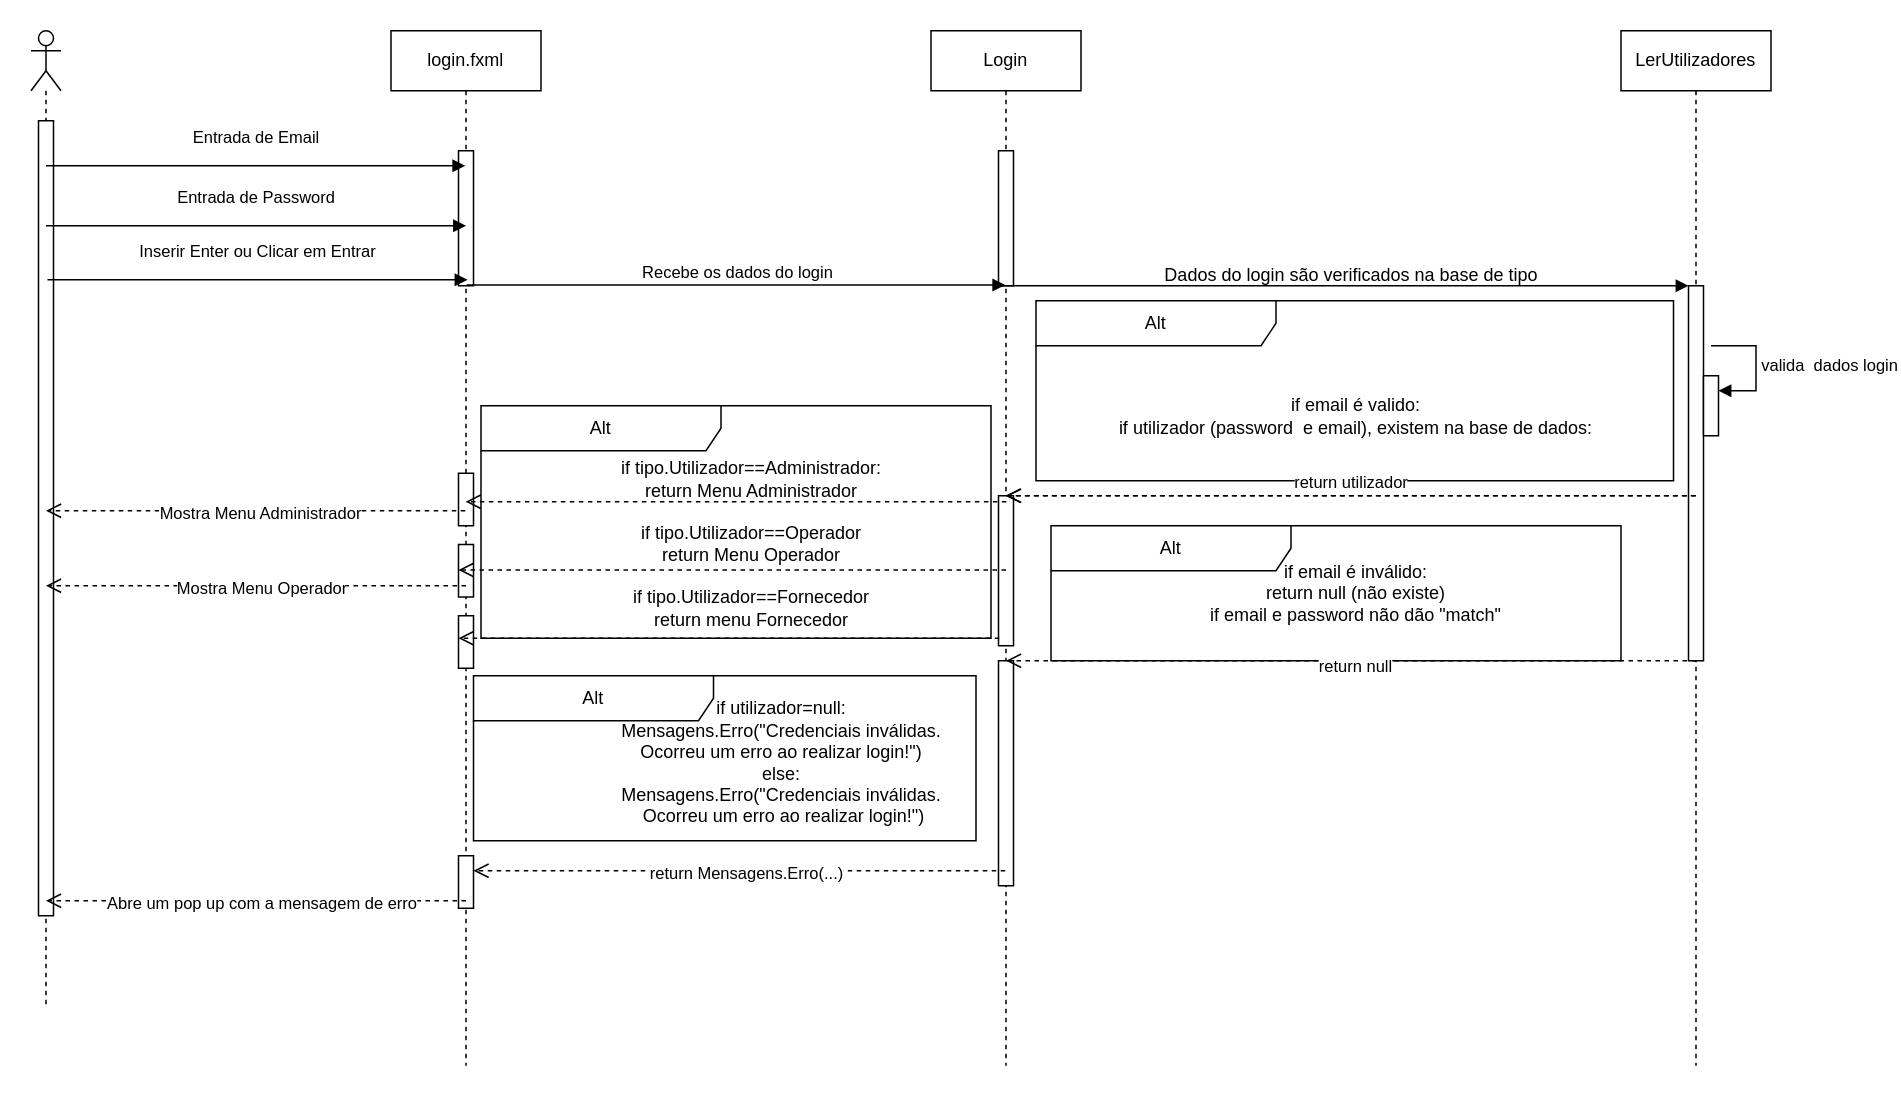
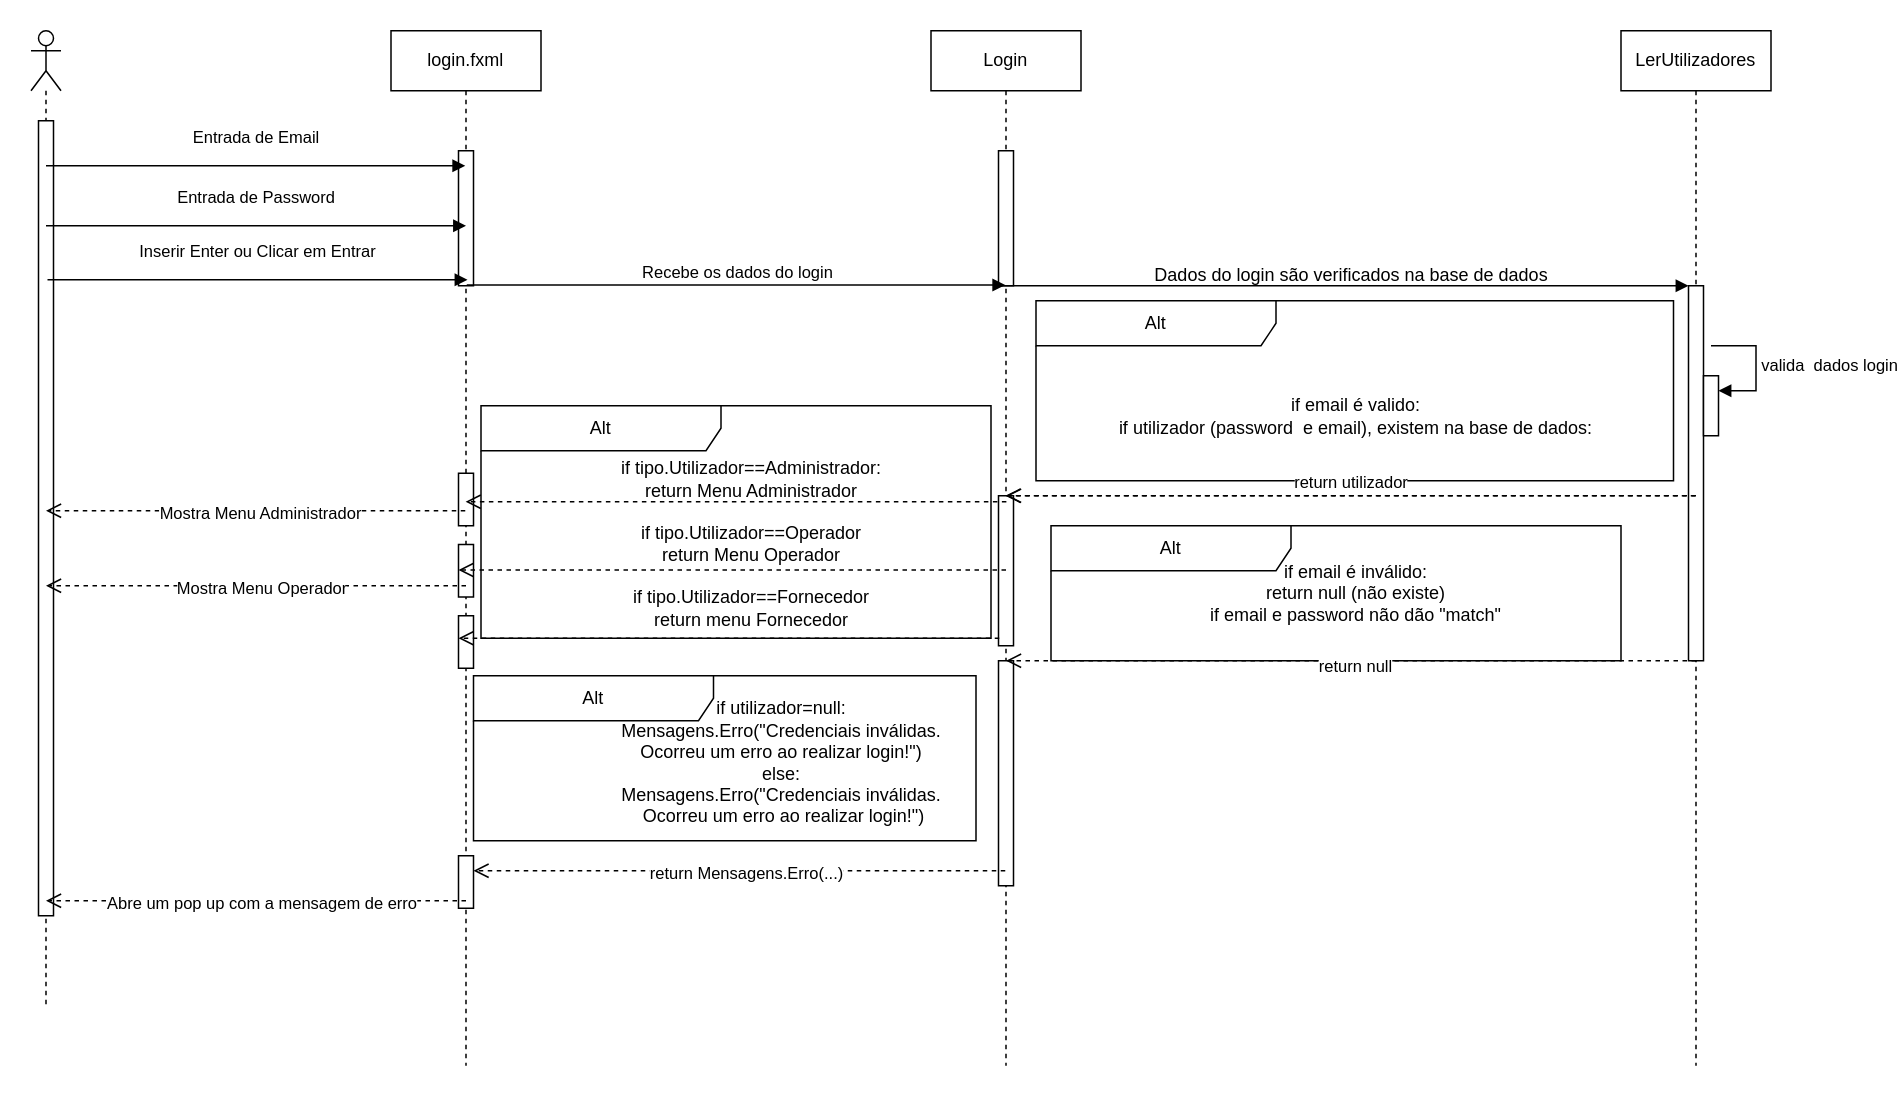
(1352, 275) -> (1352, 275)
